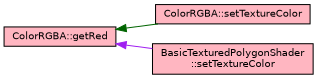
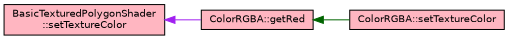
(139, 47) -> (188, 20)
